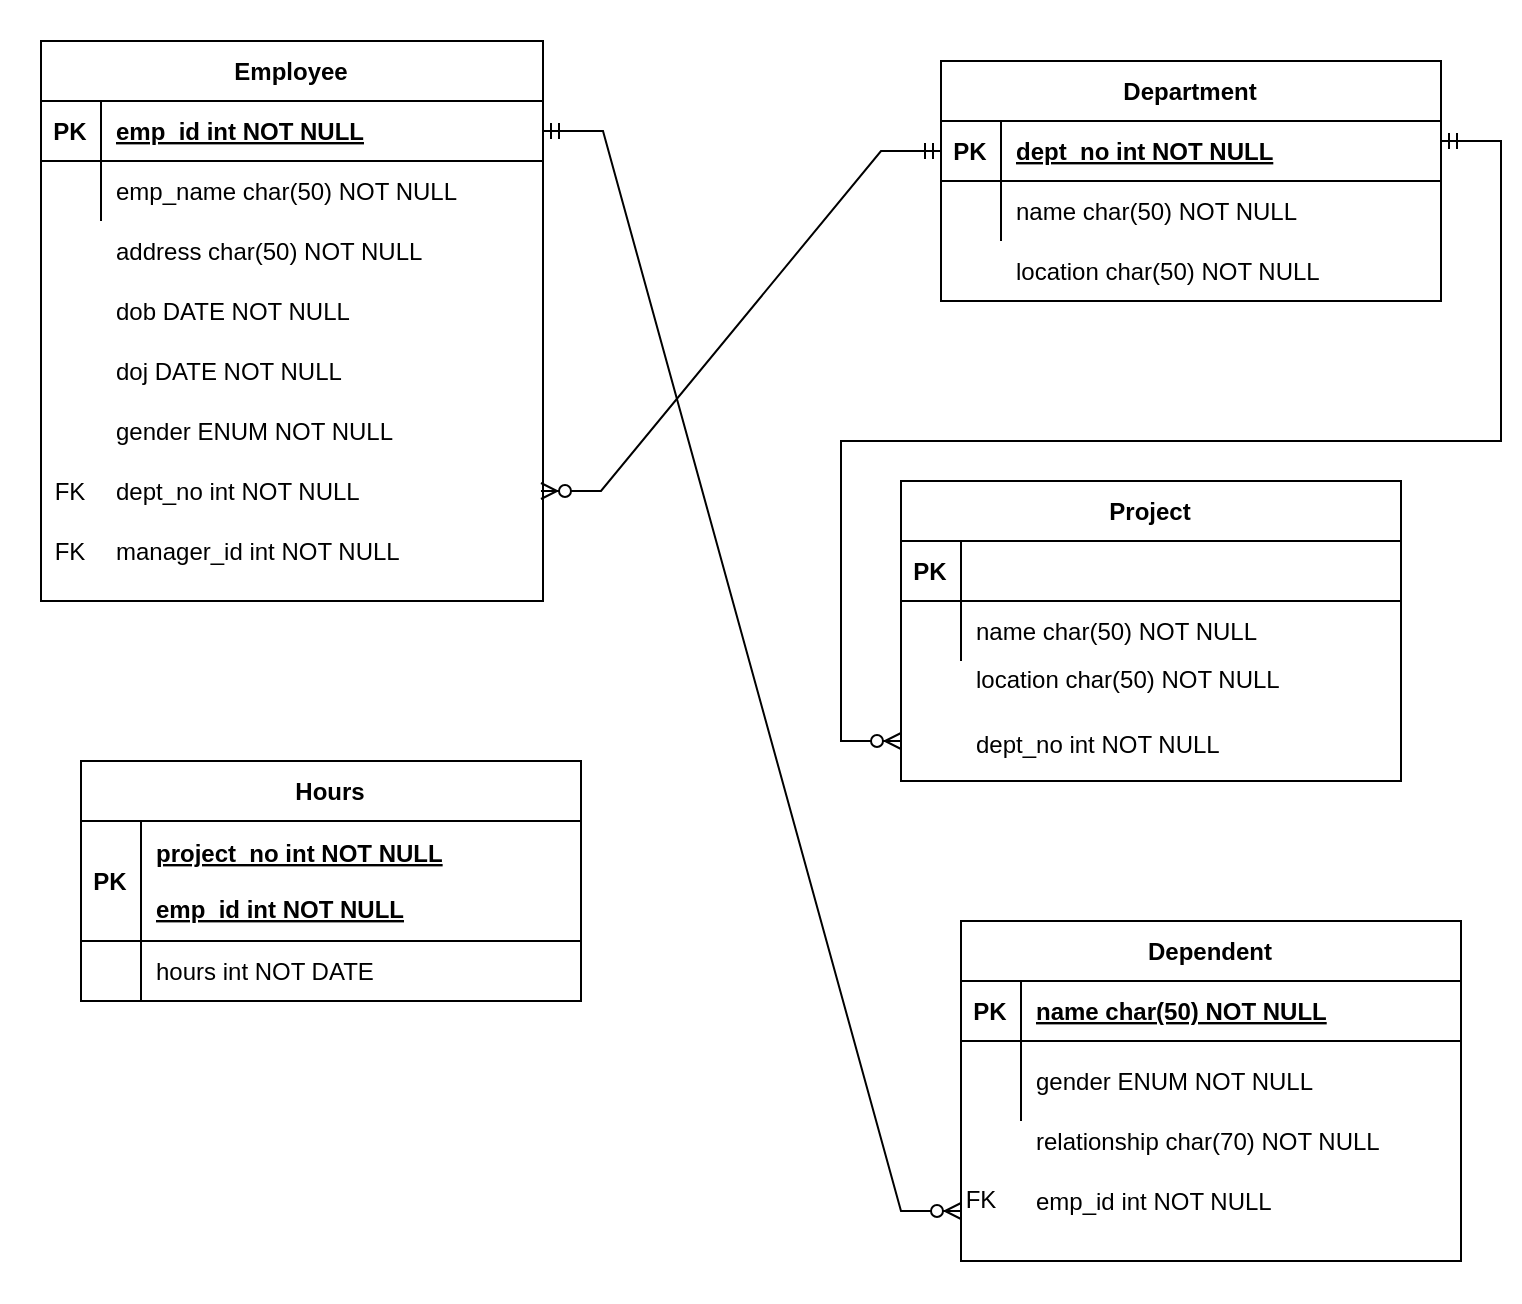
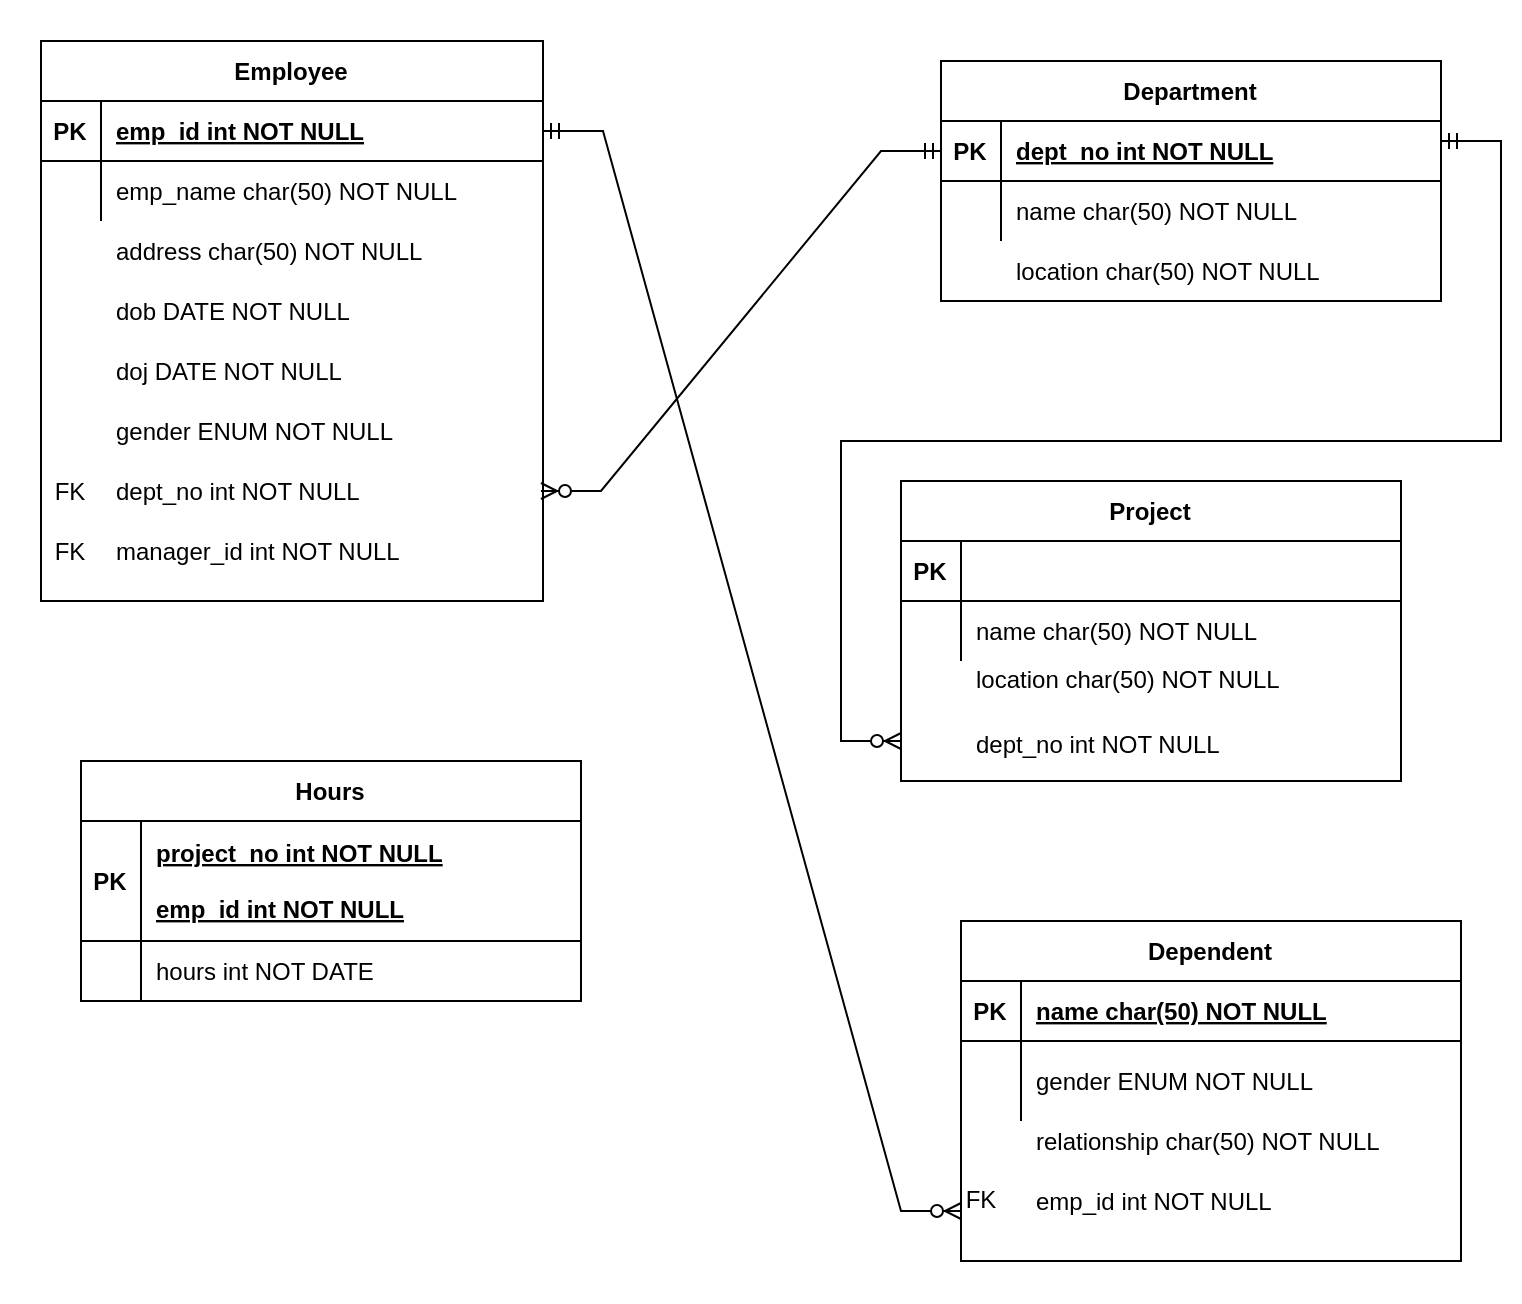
(1219, 1142) -> (1219, 1142)
